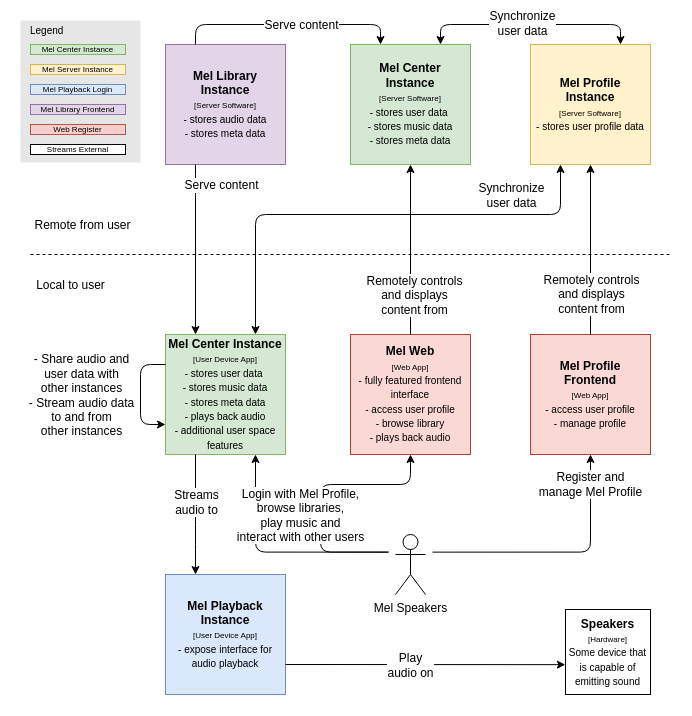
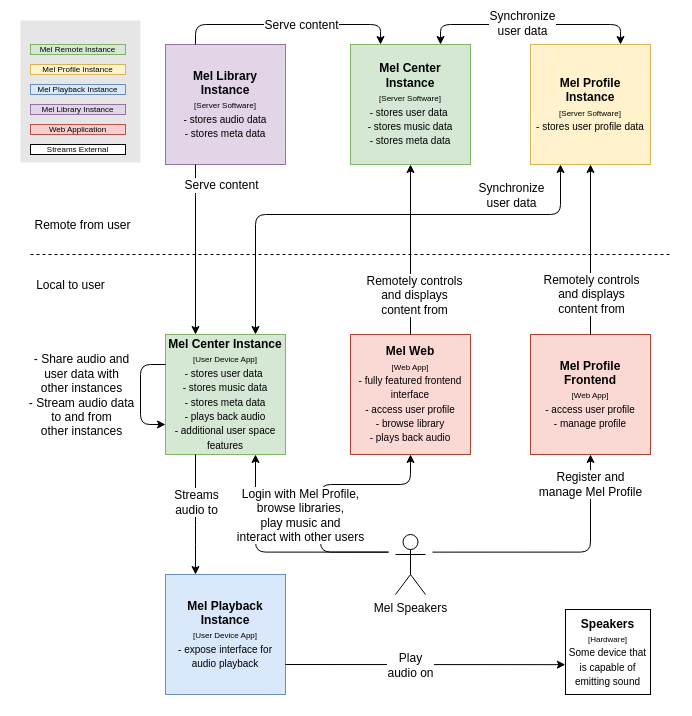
(49, 31) -> none
(78, 50) -> (78, 50)
(78, 70) -> (78, 70)
(78, 90) -> (78, 90)
(78, 110) -> (78, 110)
(78, 130) -> (78, 130)
